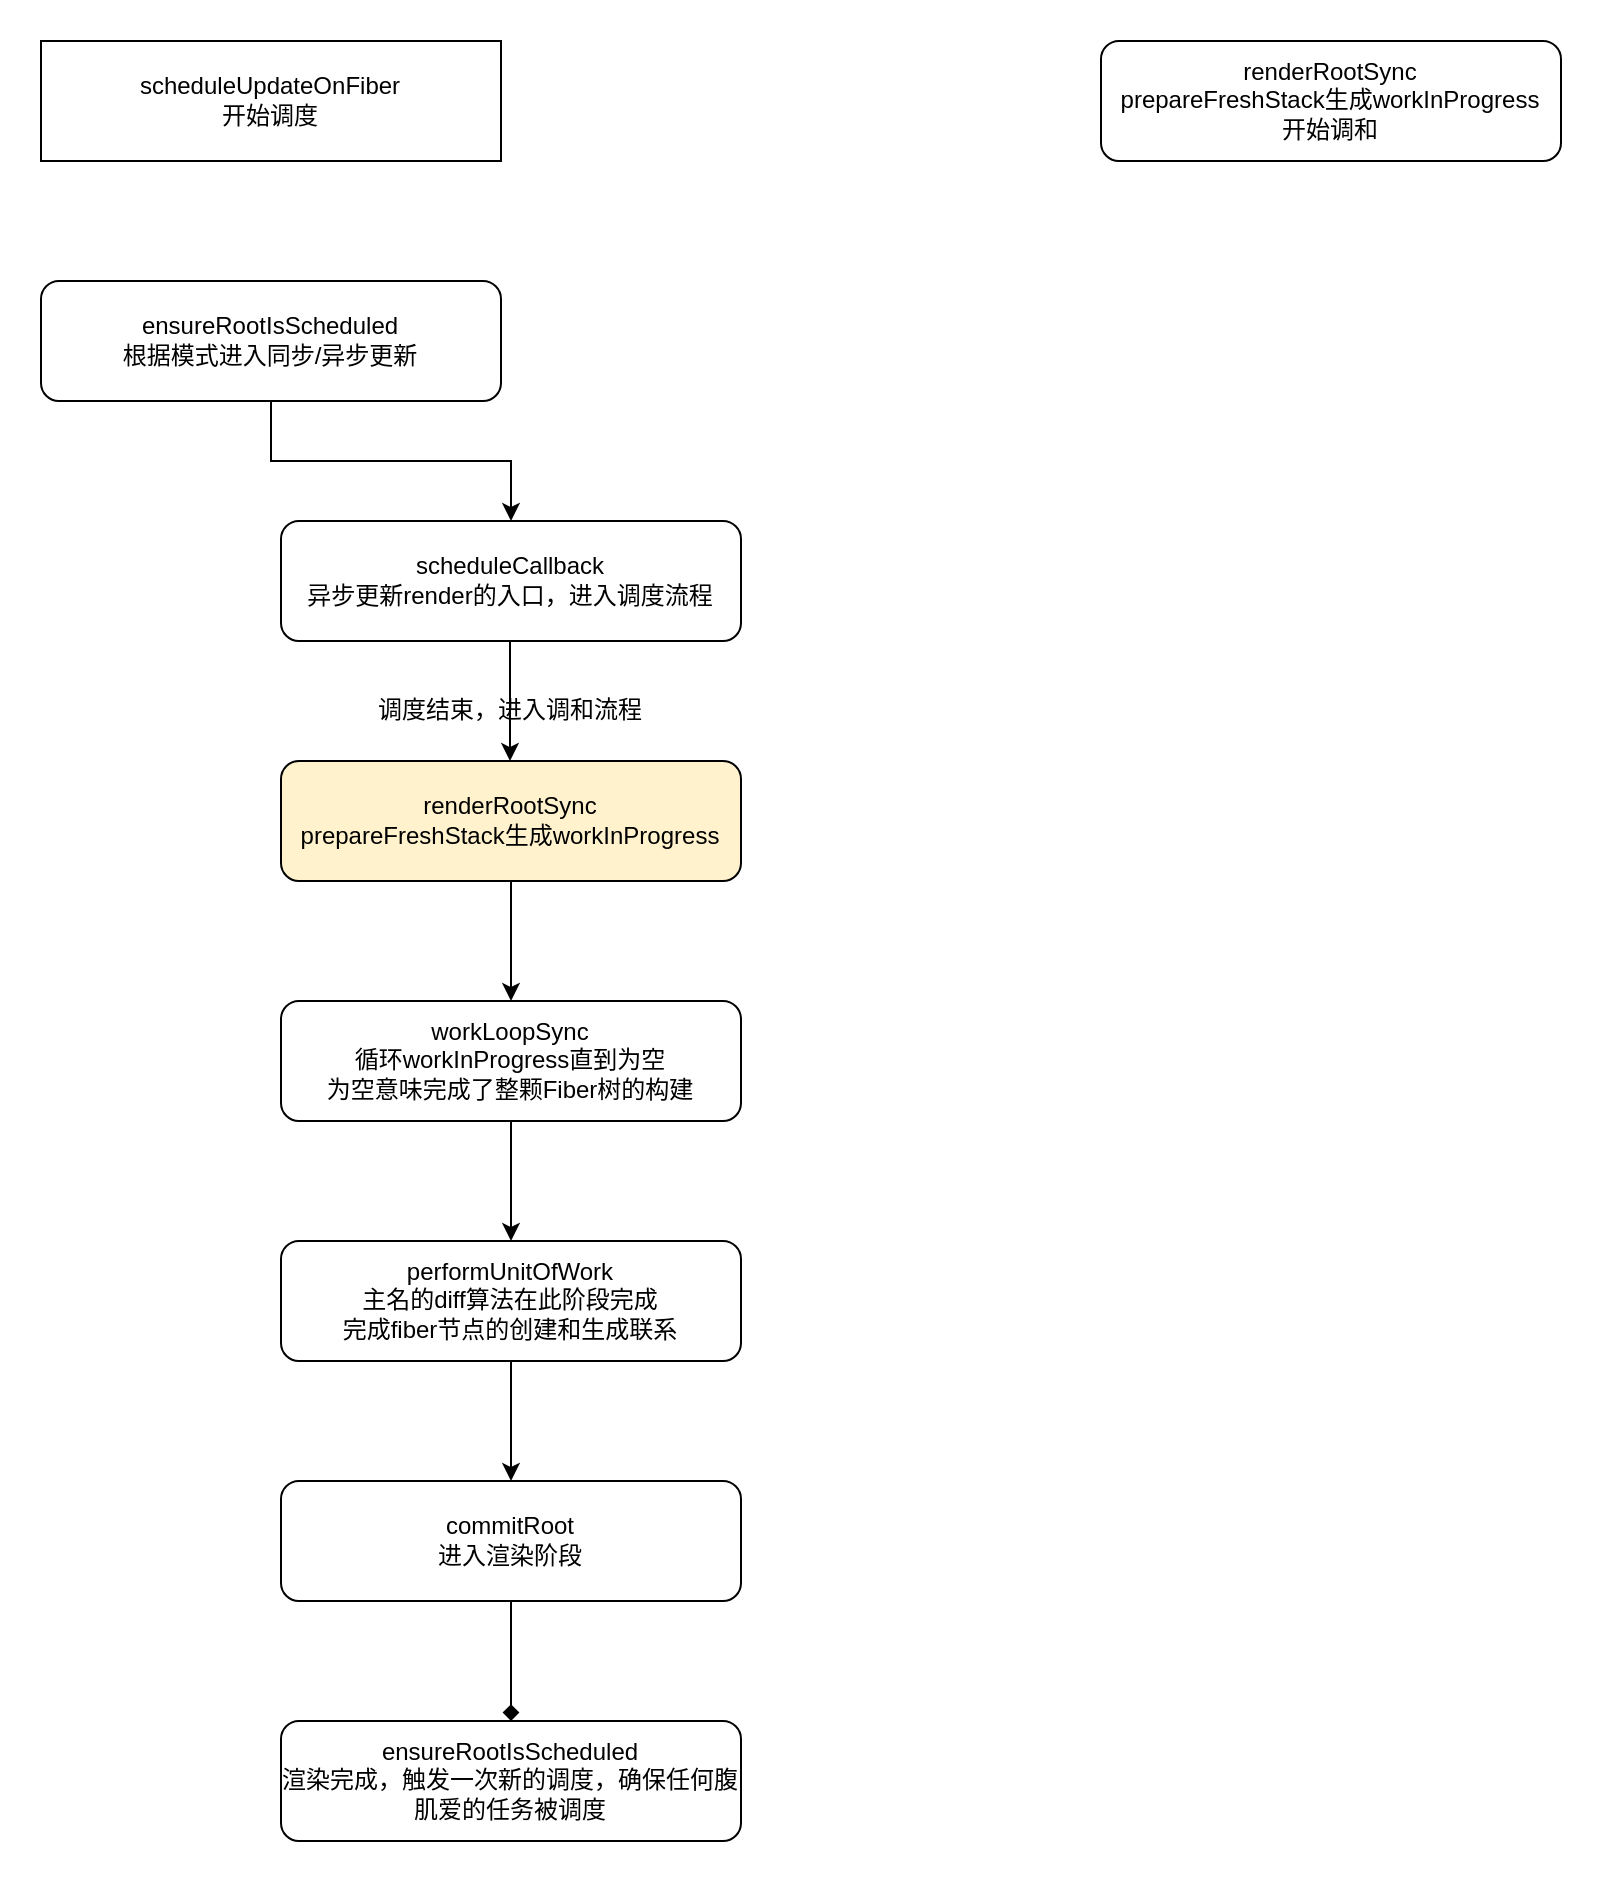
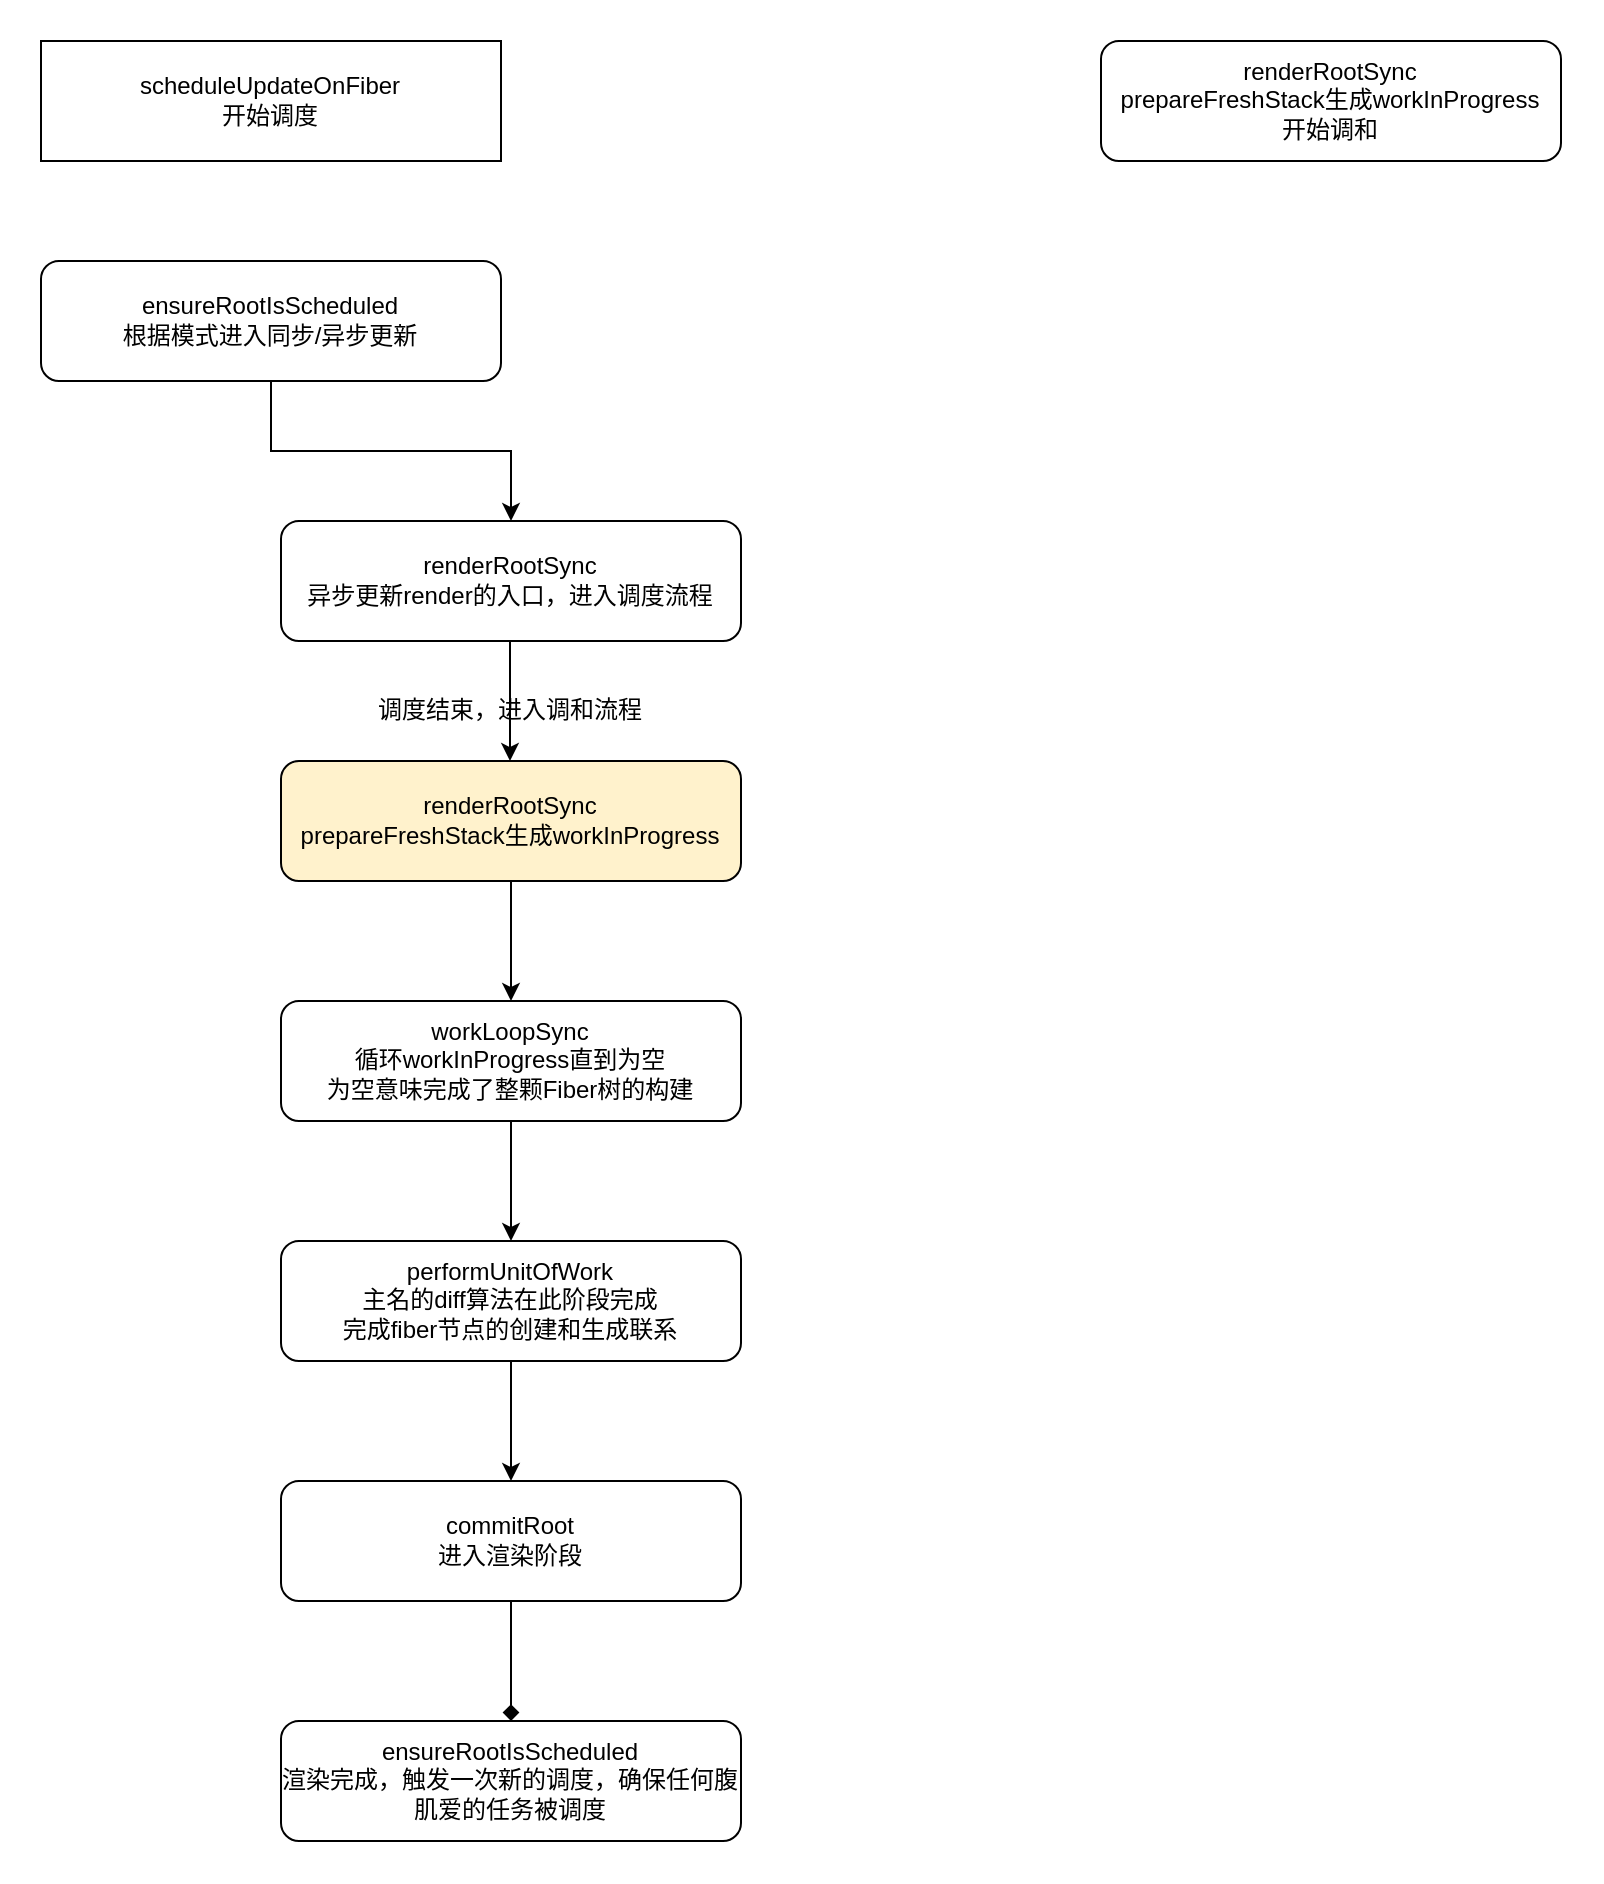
(271, 341) -> (271, 321)
(511, 581) -> (511, 581)
